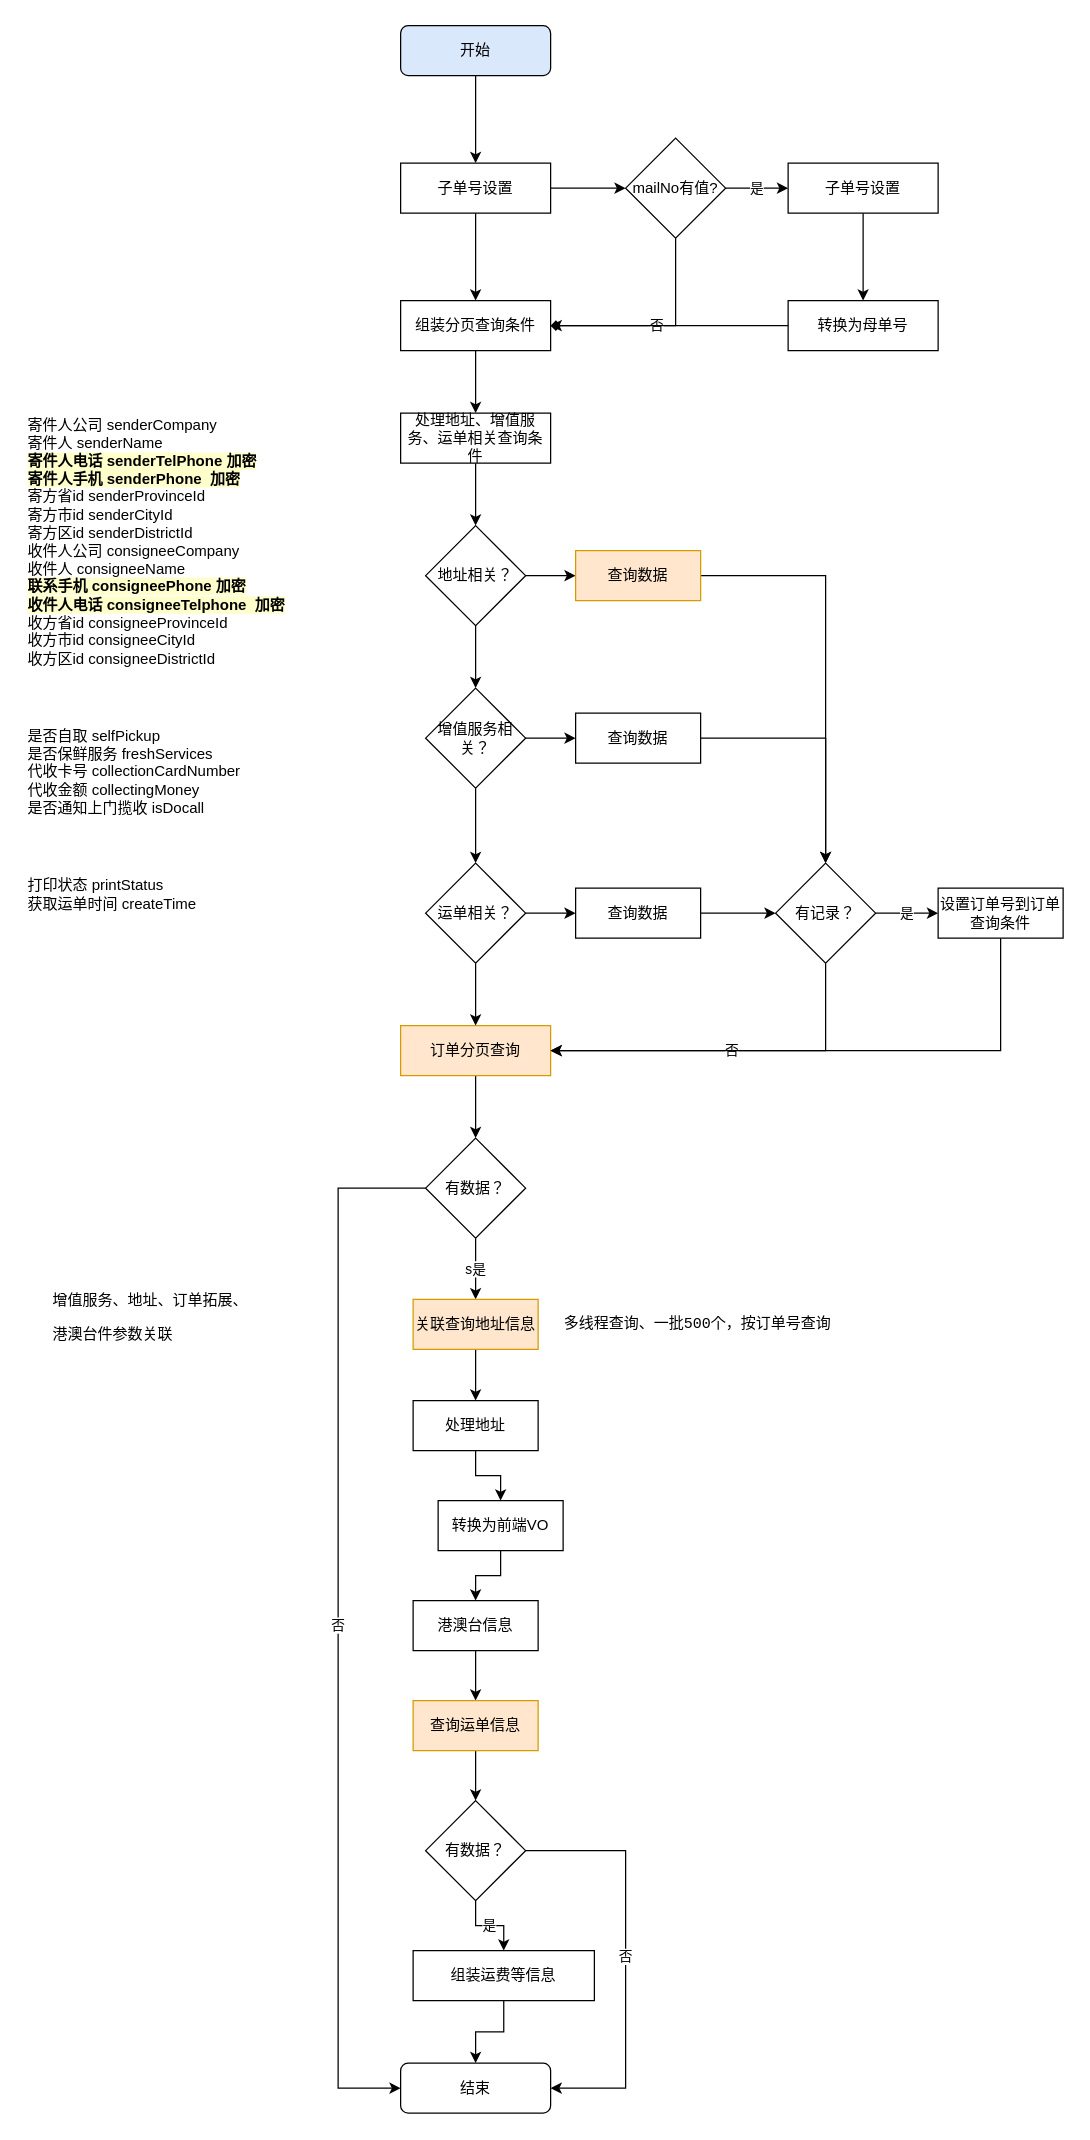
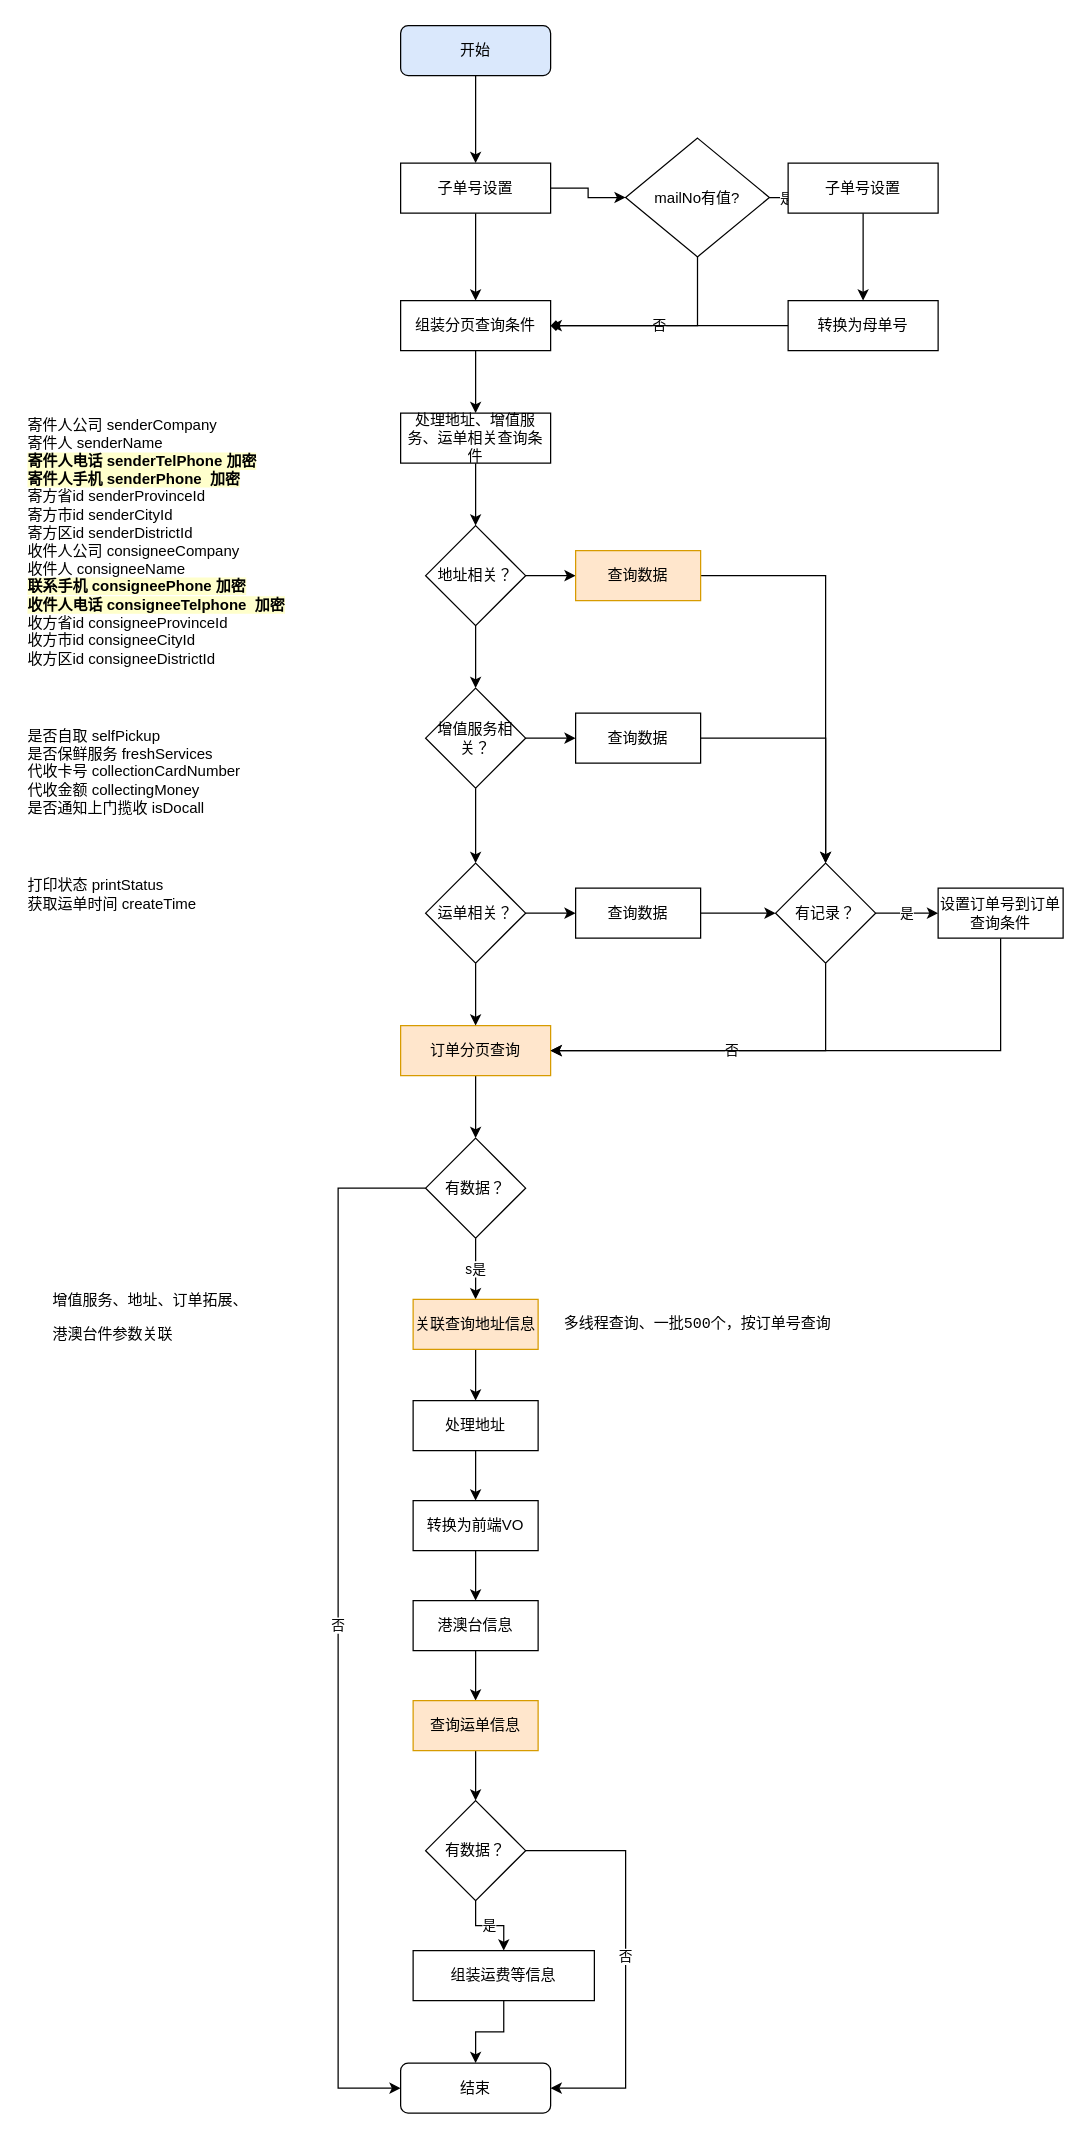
(676, 188) -> (698, 198)
(501, 1526) -> (476, 1526)
